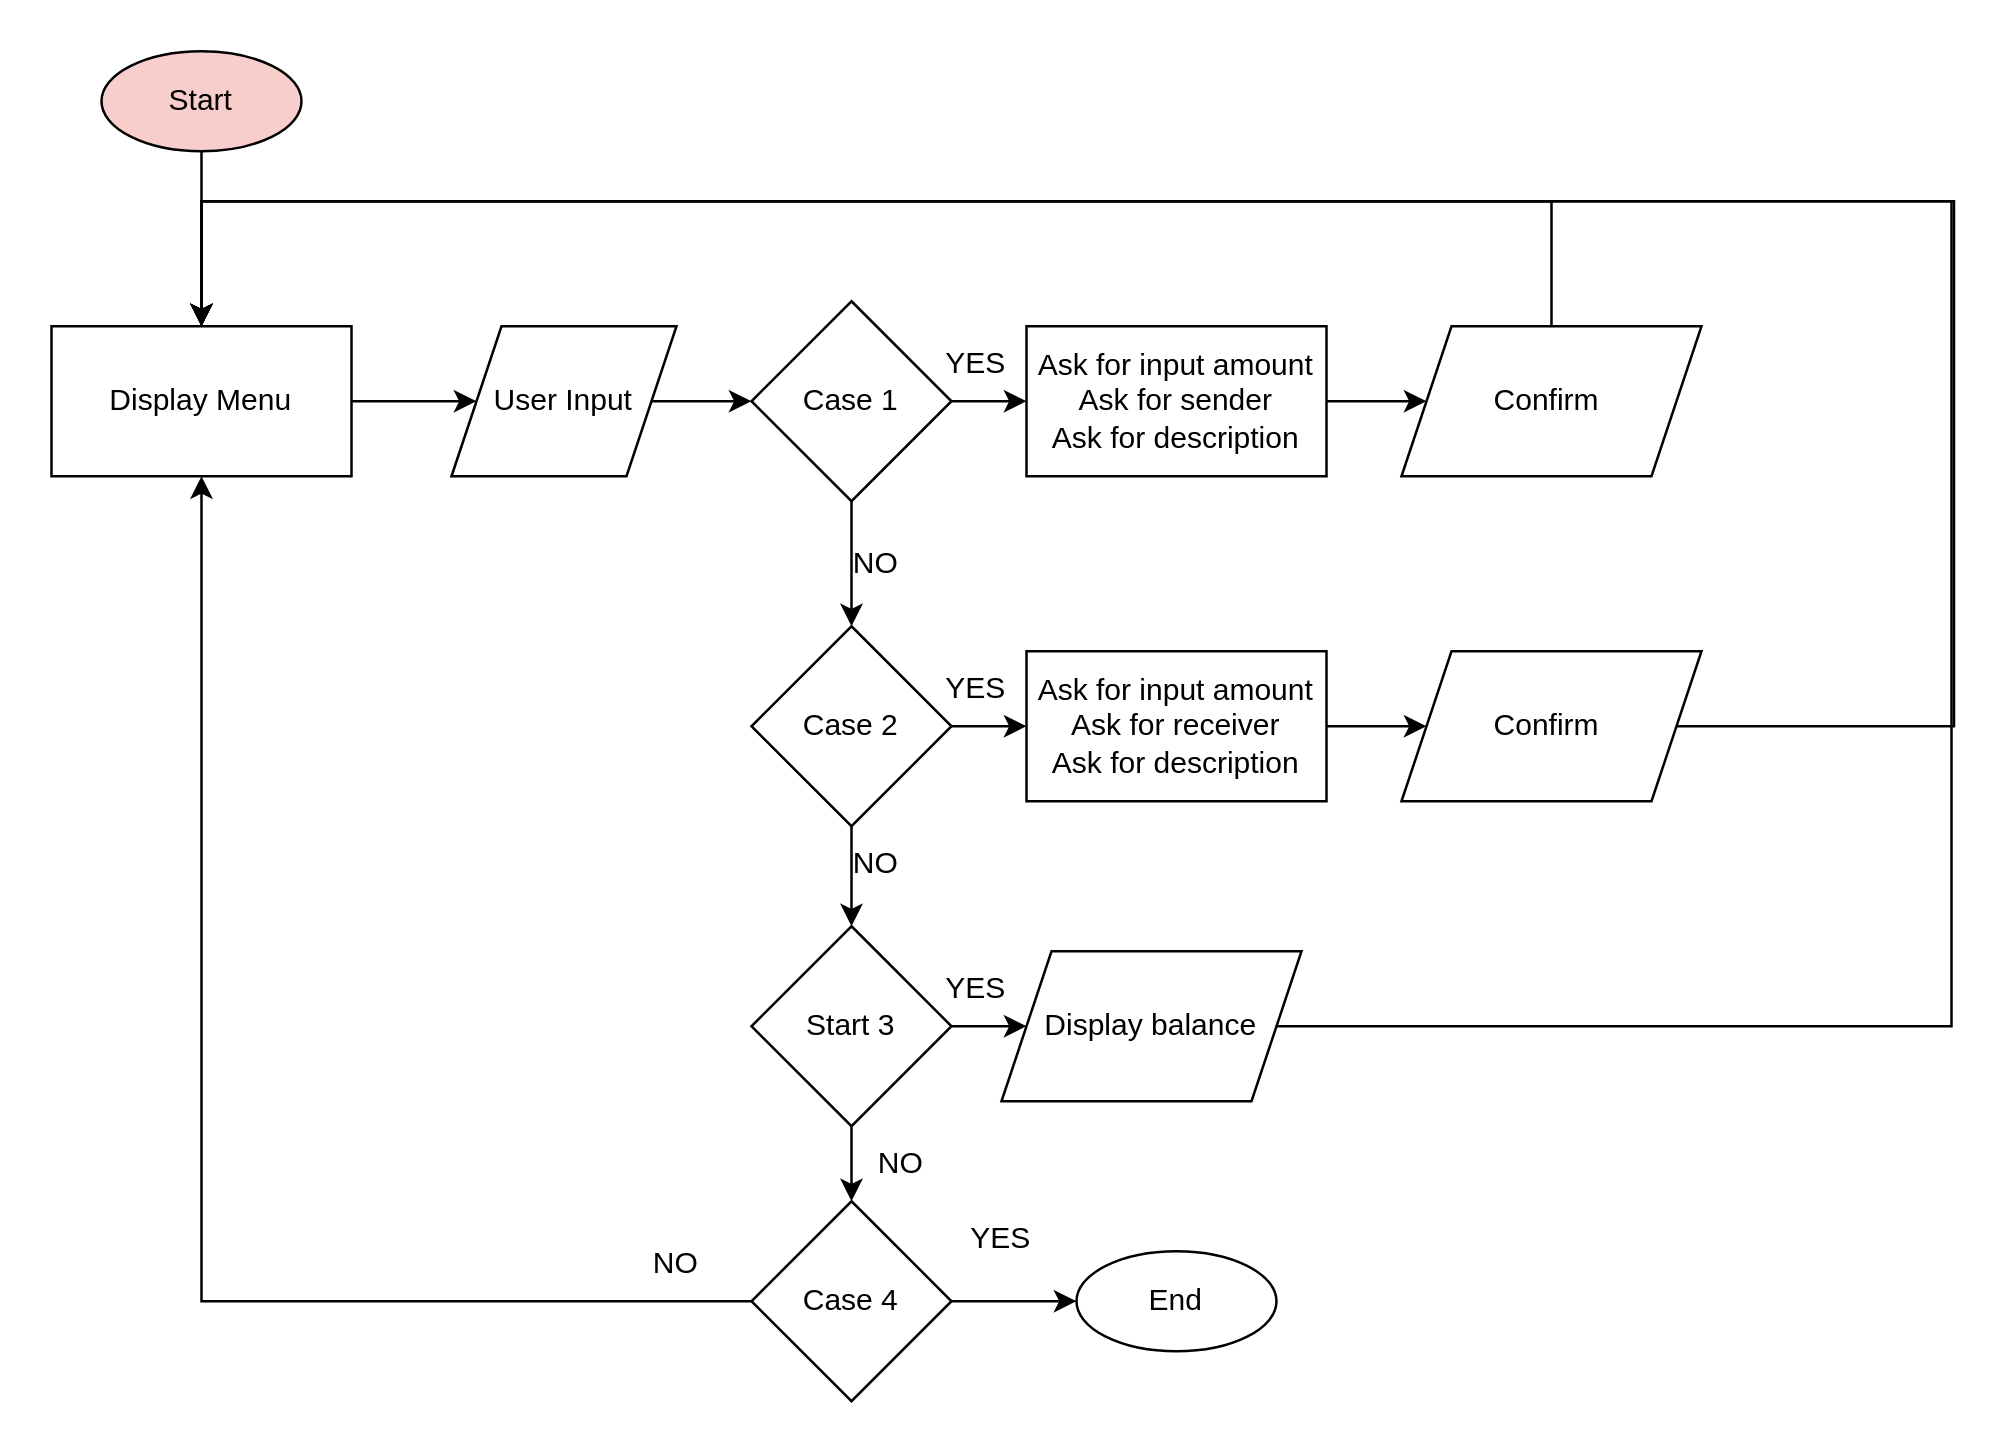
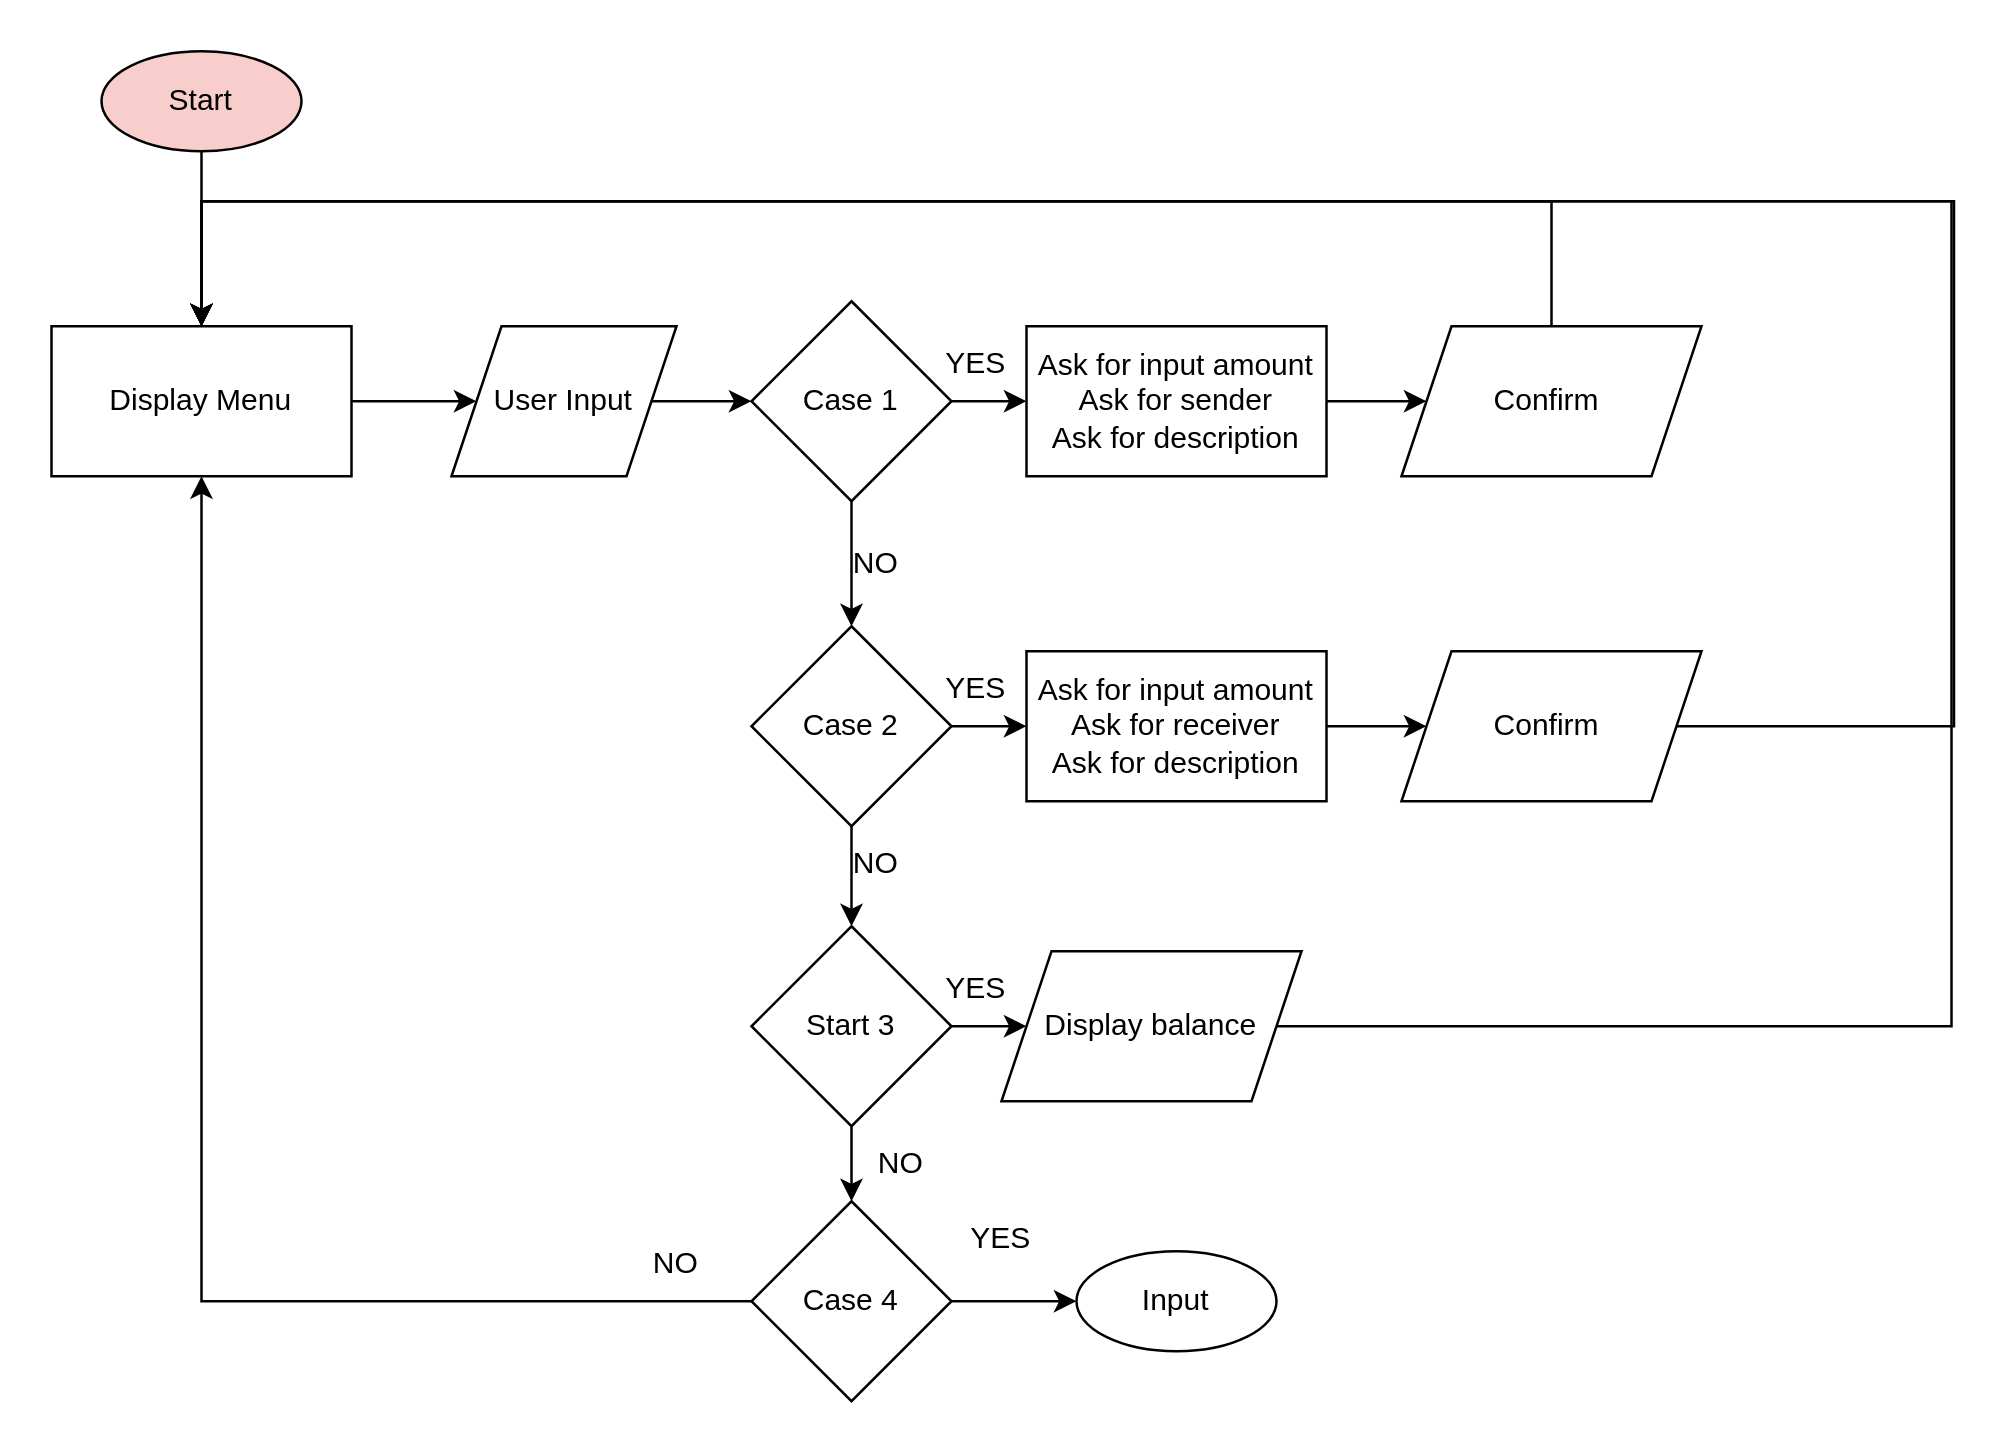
(1176, 1301) -> (1176, 1301)
